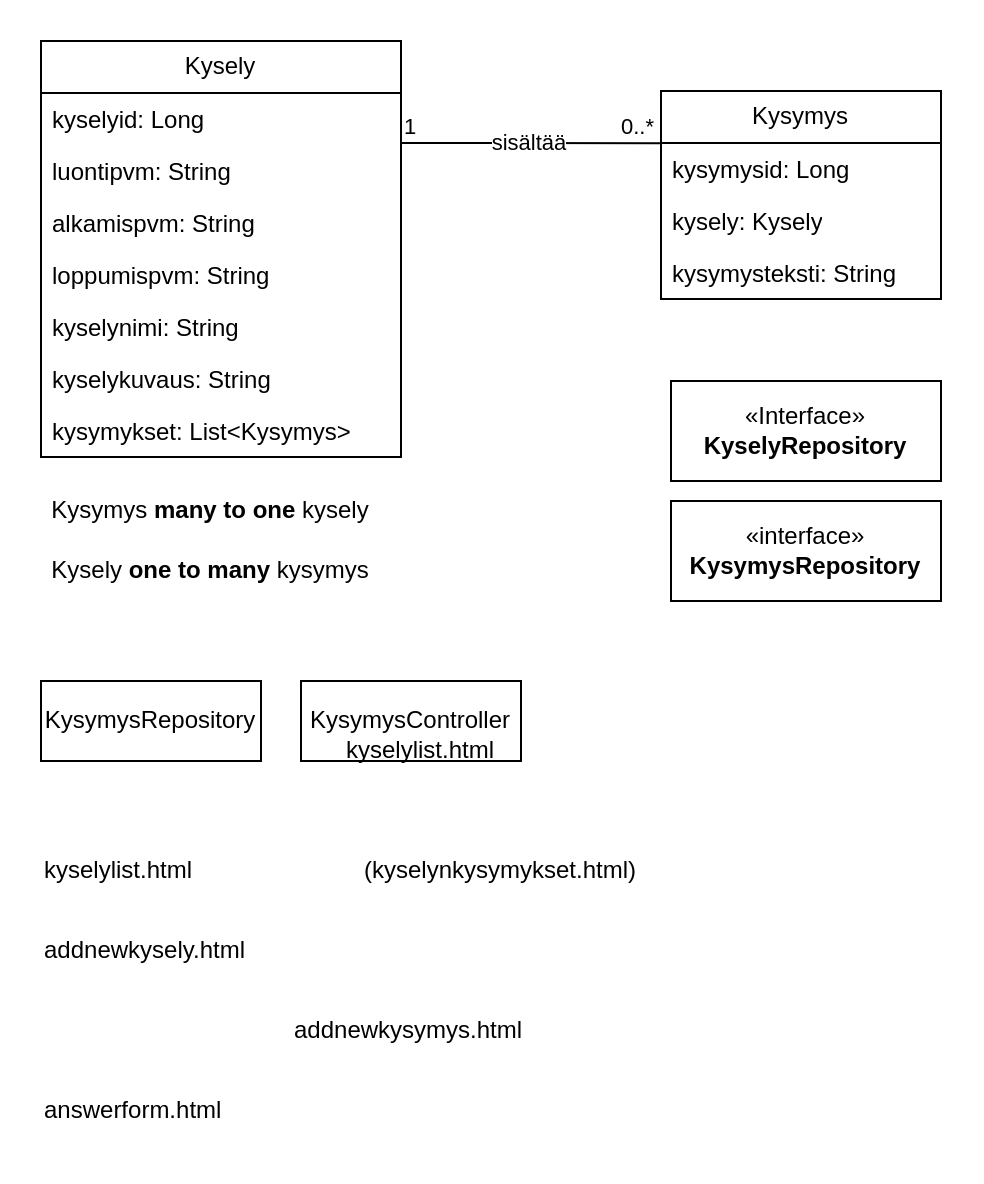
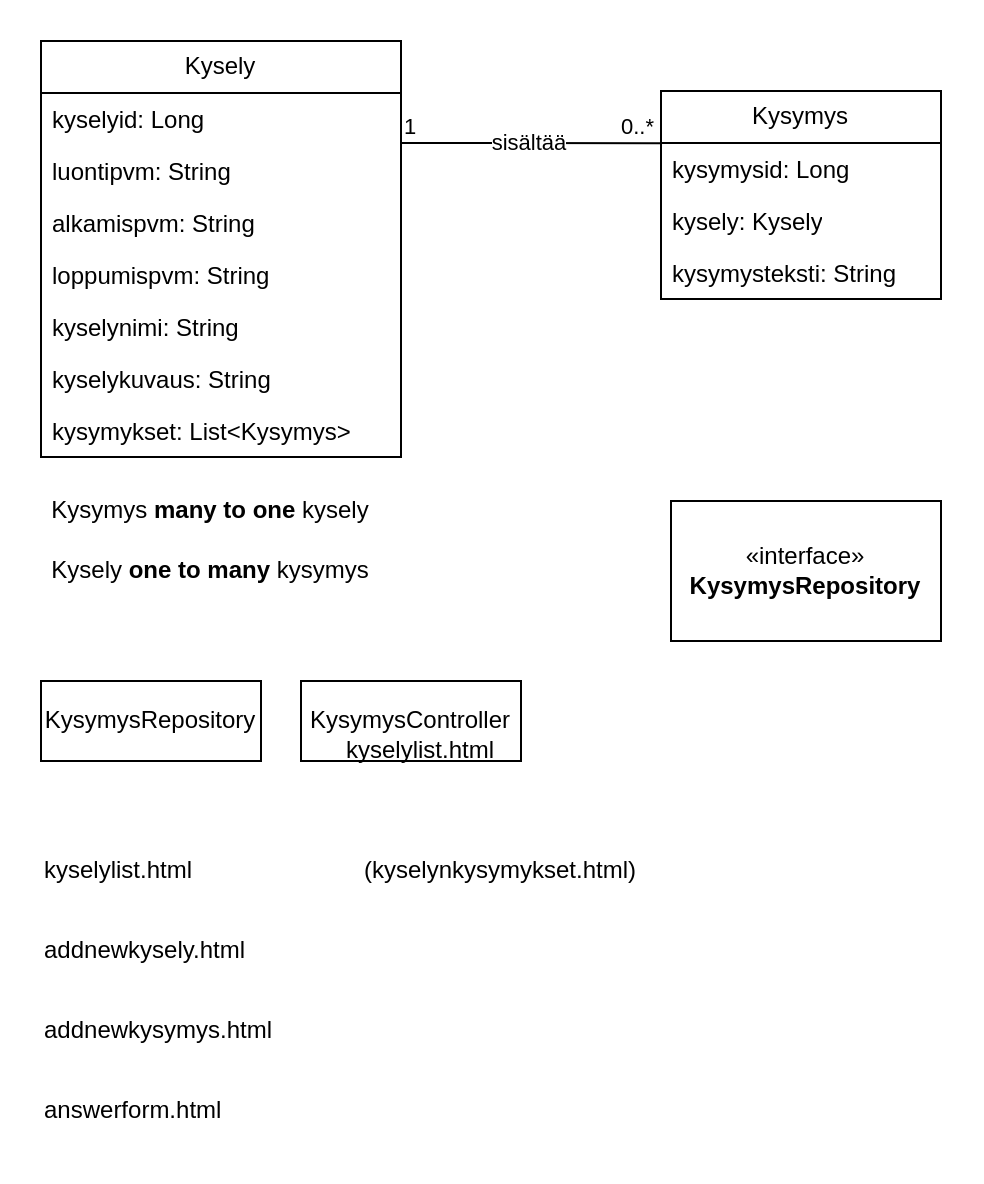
(806, 431) -> none
(806, 551) -> (806, 571)
(411, 1031) -> (161, 1031)
